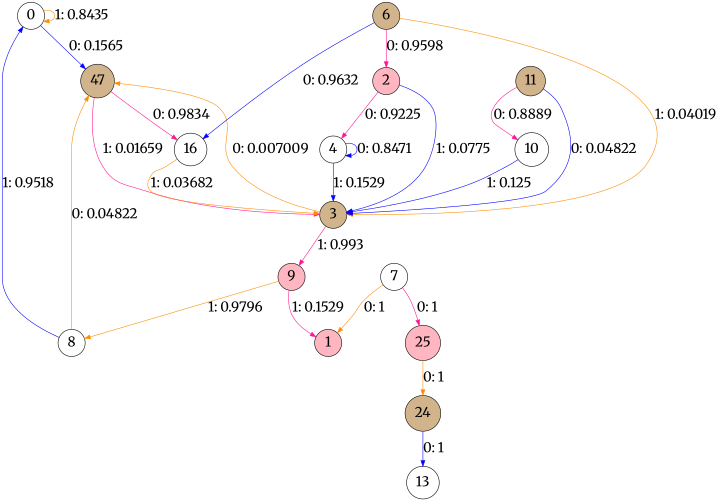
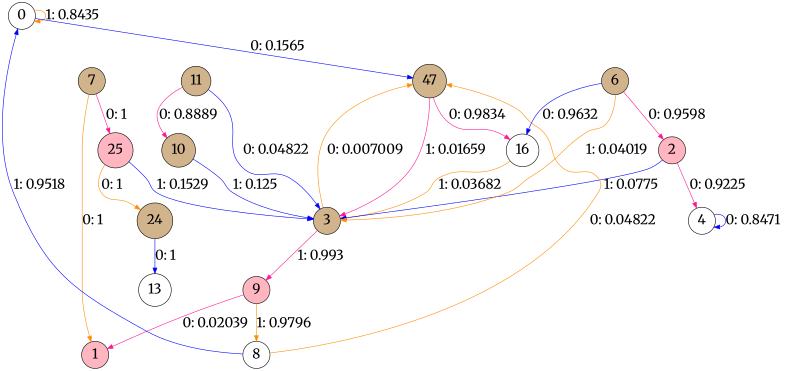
(532, 150) -> (179, 150)
(333, 179) -> (210, 208)
(394, 277) -> (92, 81)
(323, 308) -> (218, 324)
